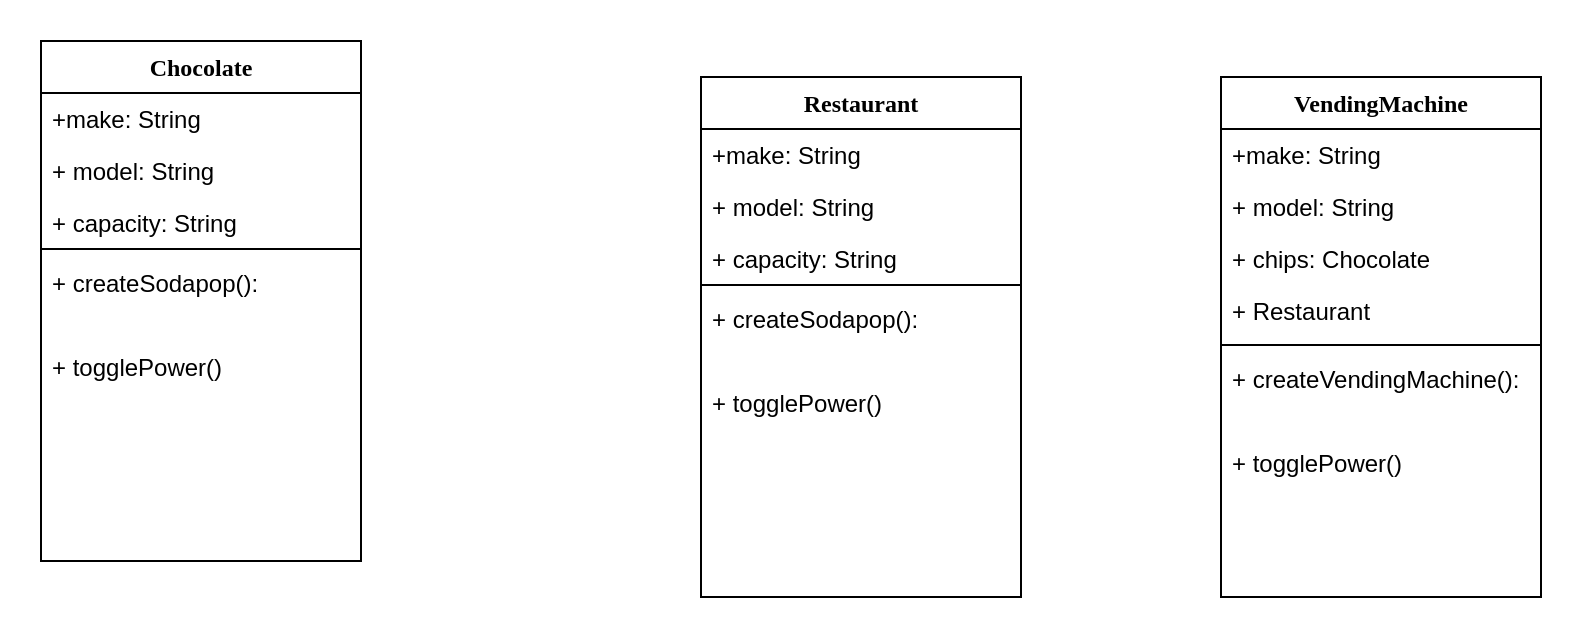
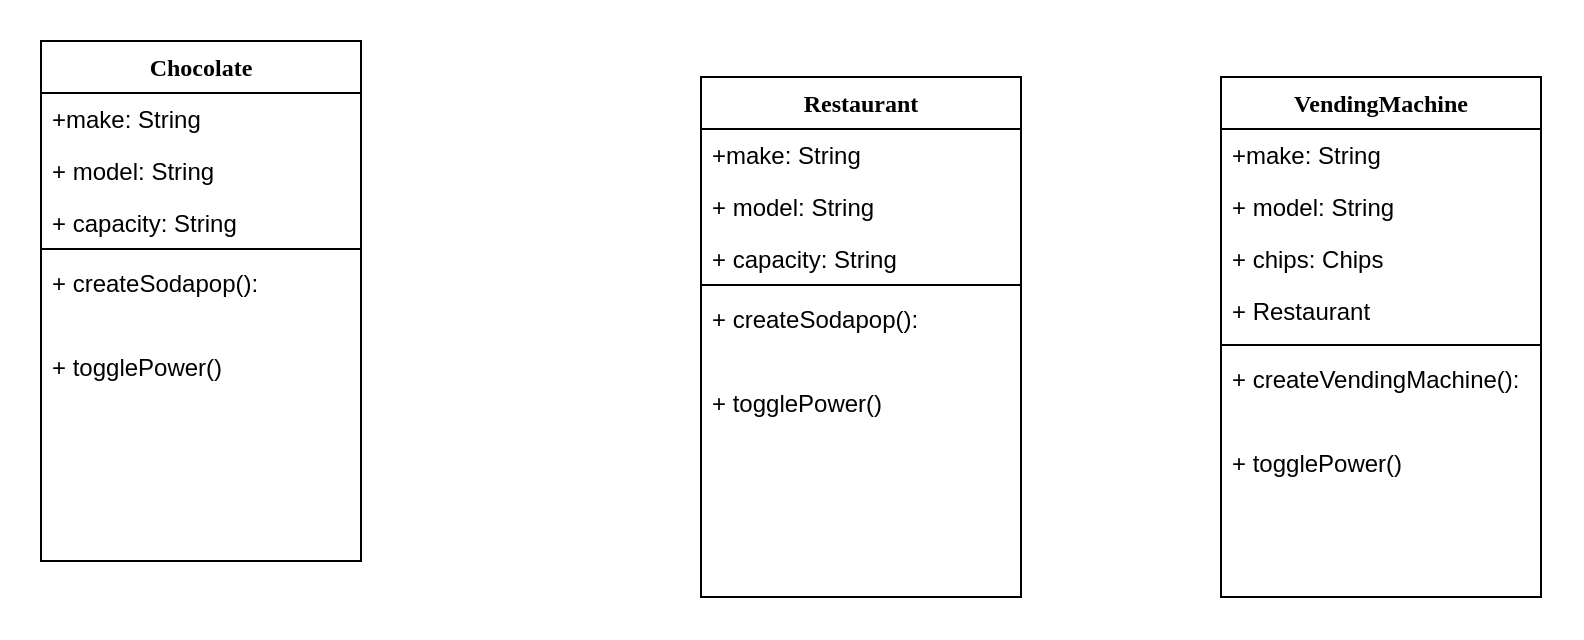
(1338, 261) -> (1311, 261)
